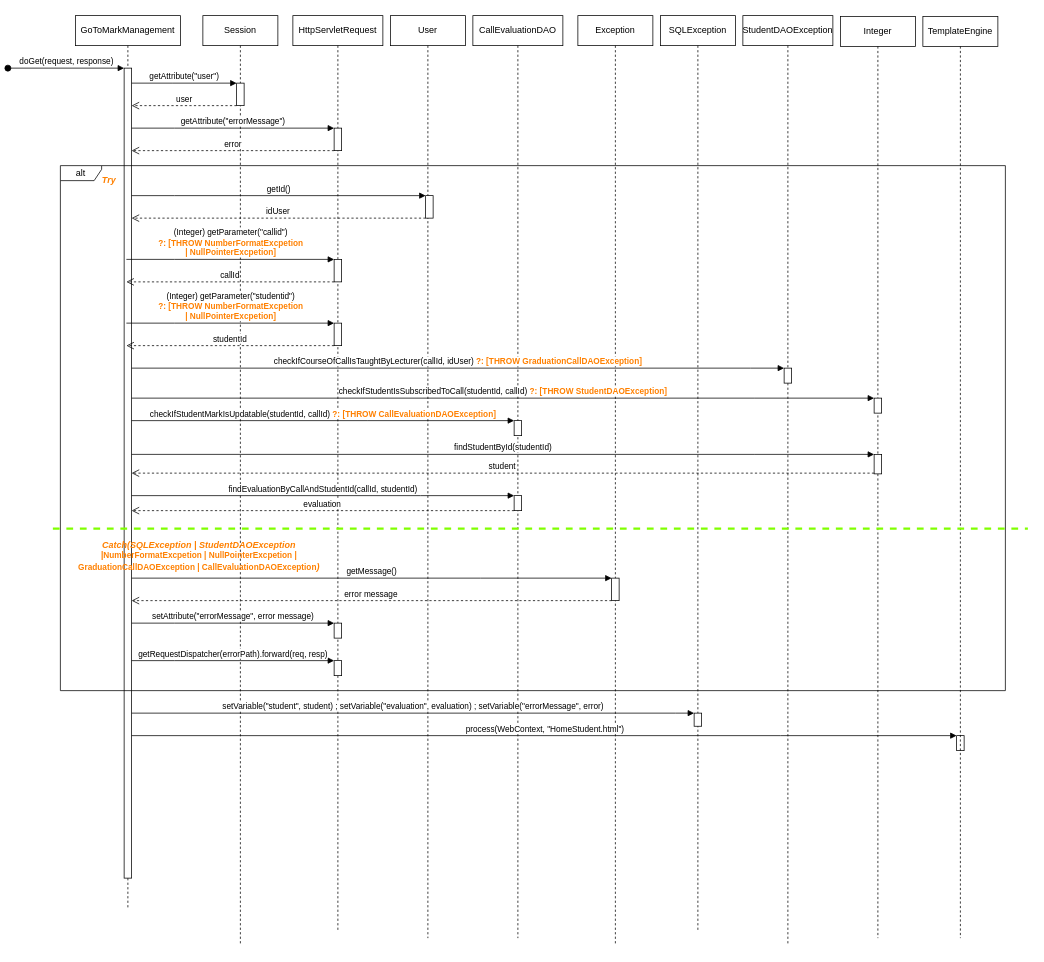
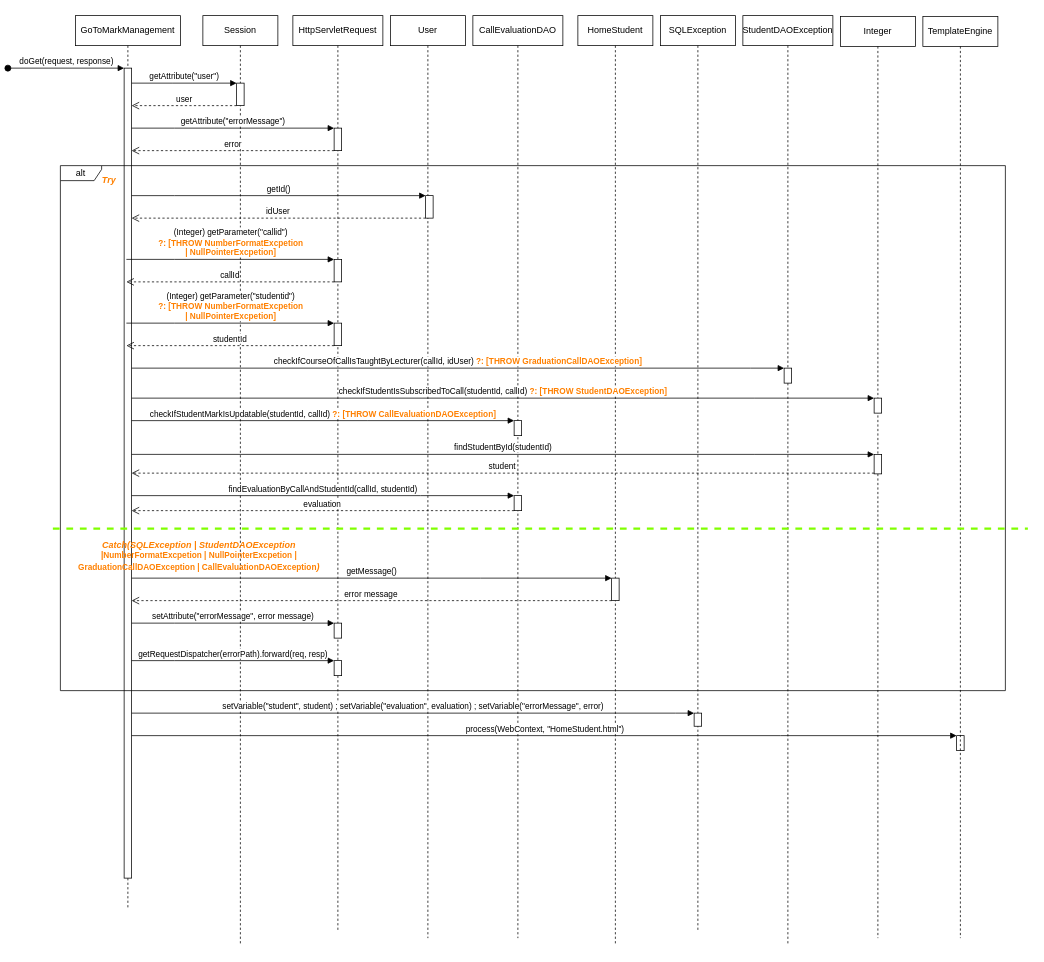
(615, 30) -> (615, 30)
